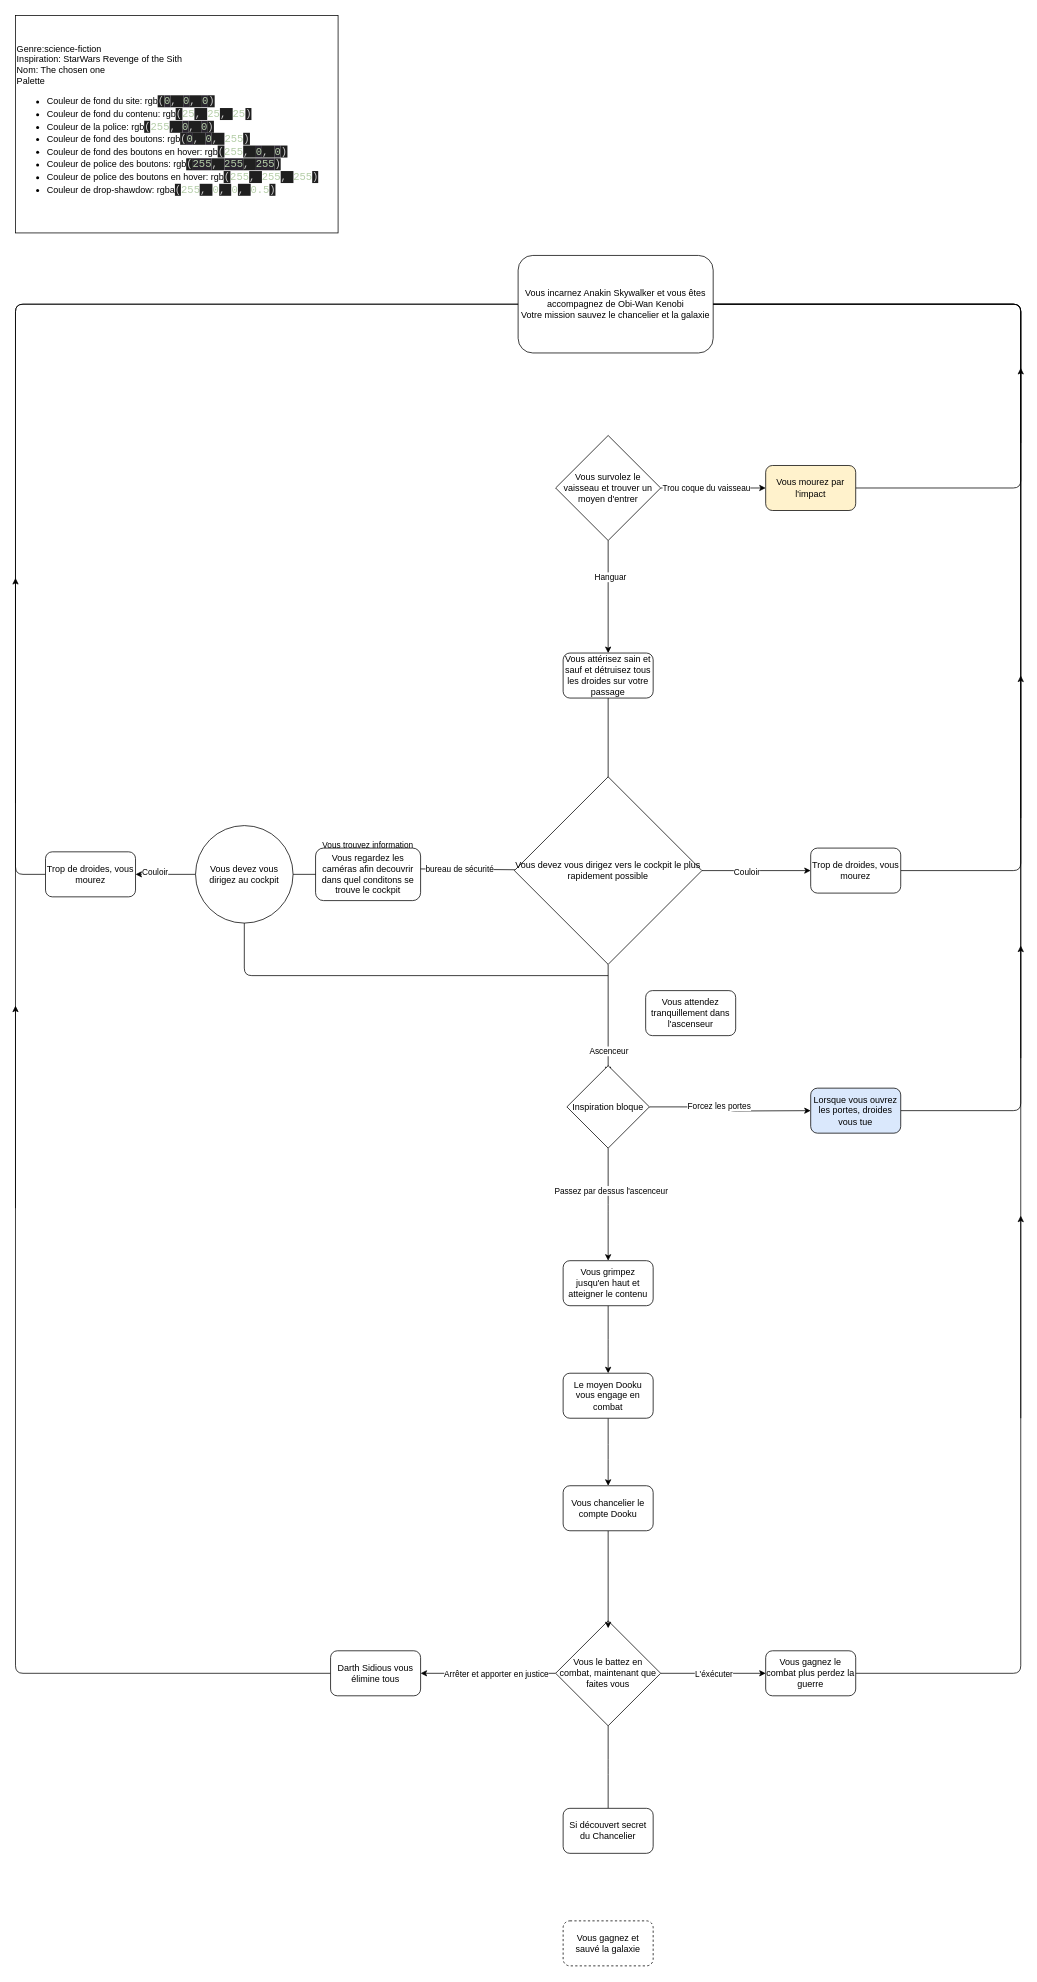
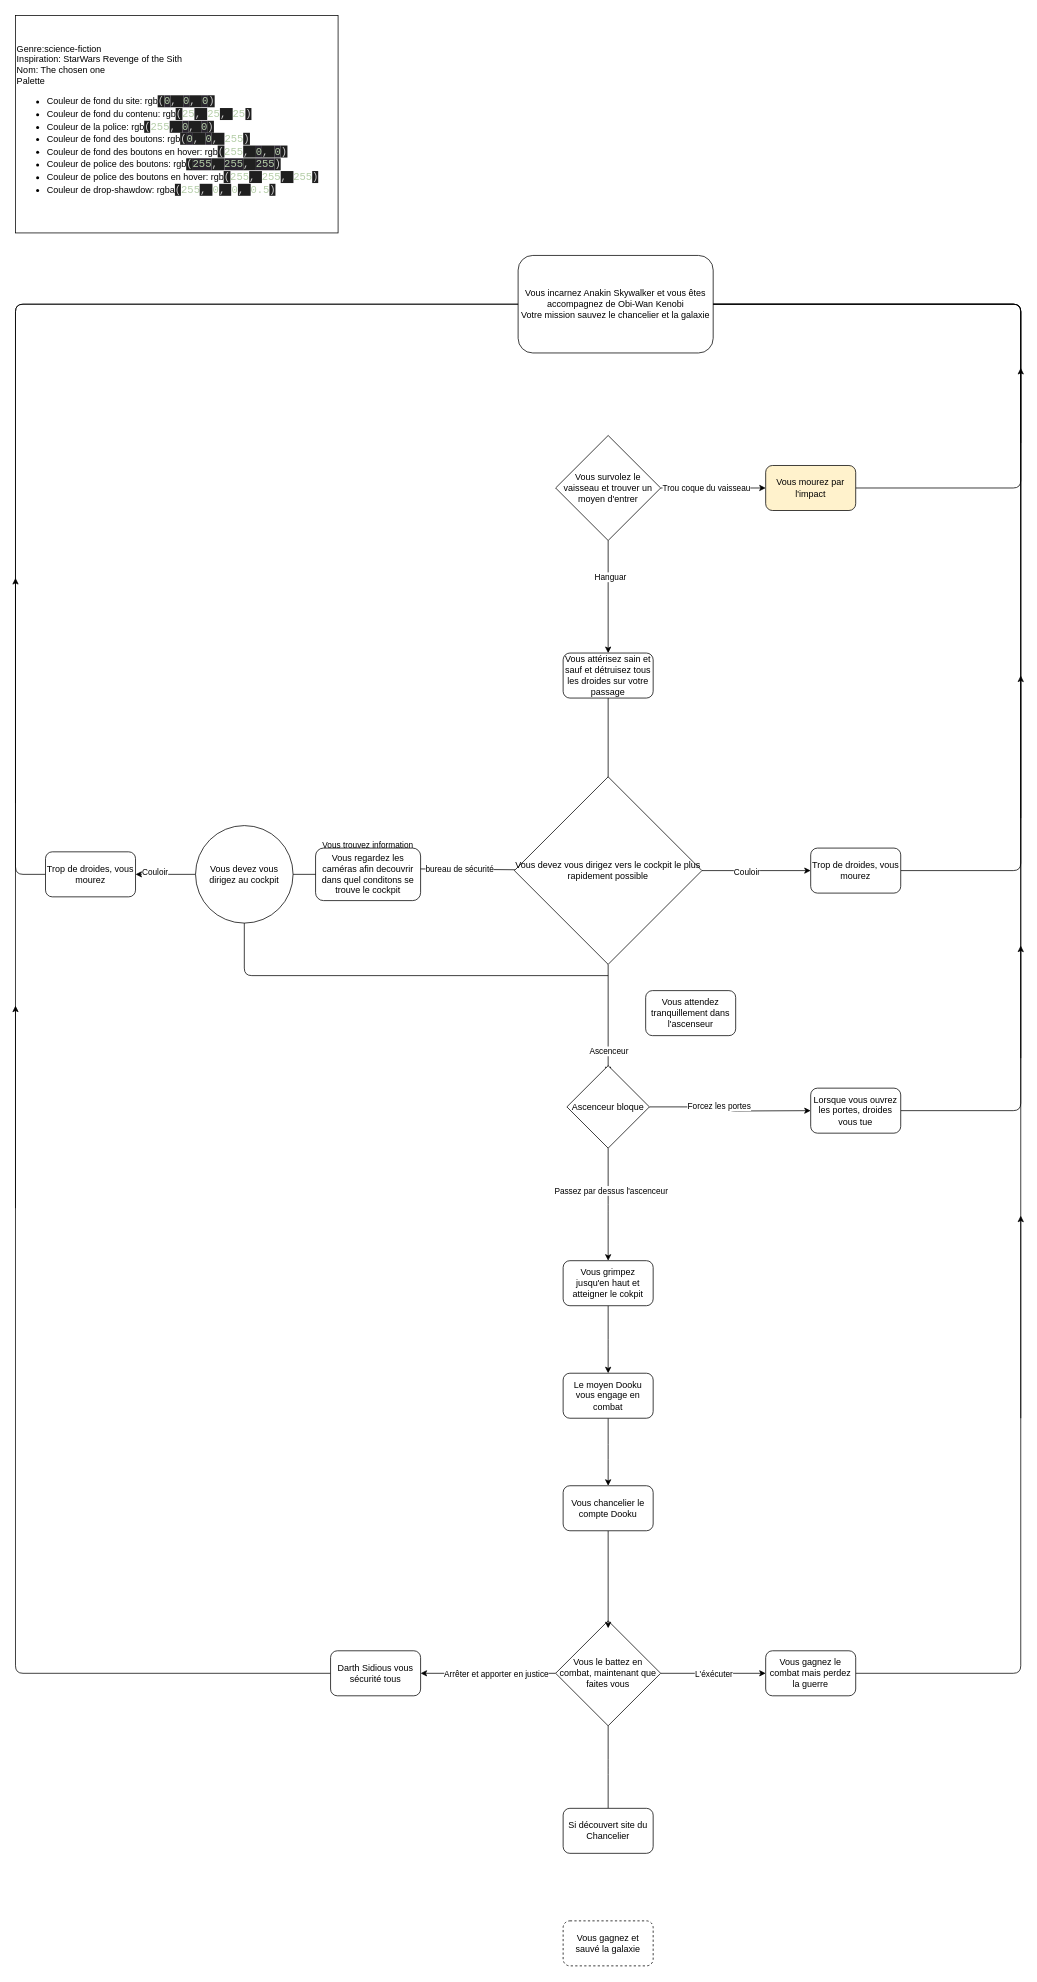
(608, 1107) -> (608, 1107)
(855, 1110) -> (855, 1110)
(608, 1283) -> (608, 1283)
(375, 1673) -> (375, 1673)
(810, 1673) -> (810, 1673)
(608, 1830) -> (608, 1830)
